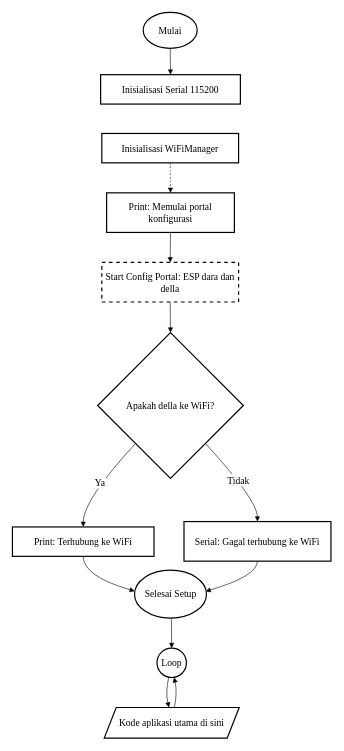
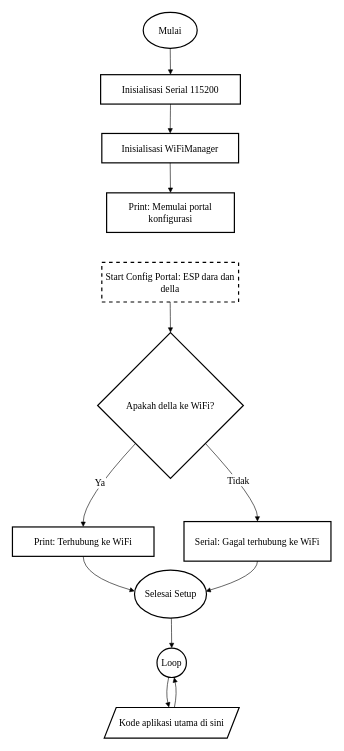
none -> (170, 116)
(170, 175) -> (170, 175)
(170, 245) -> none
